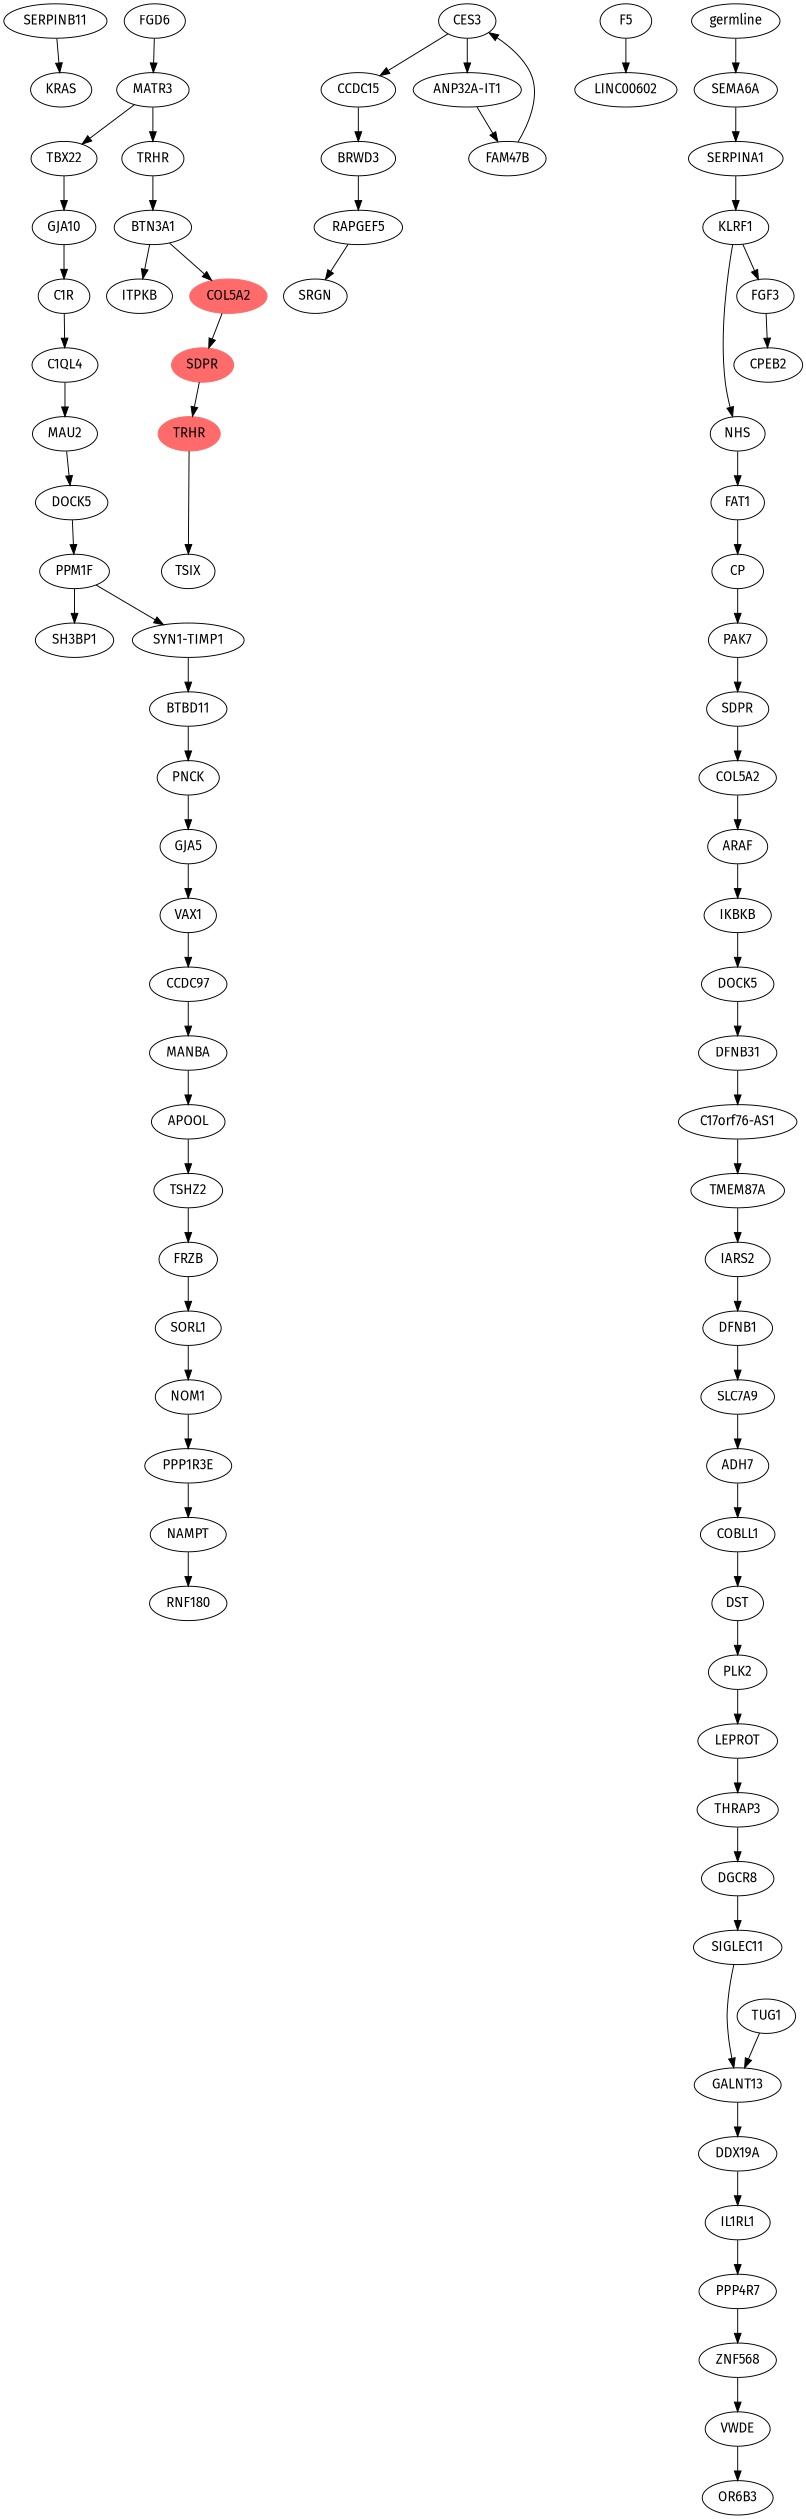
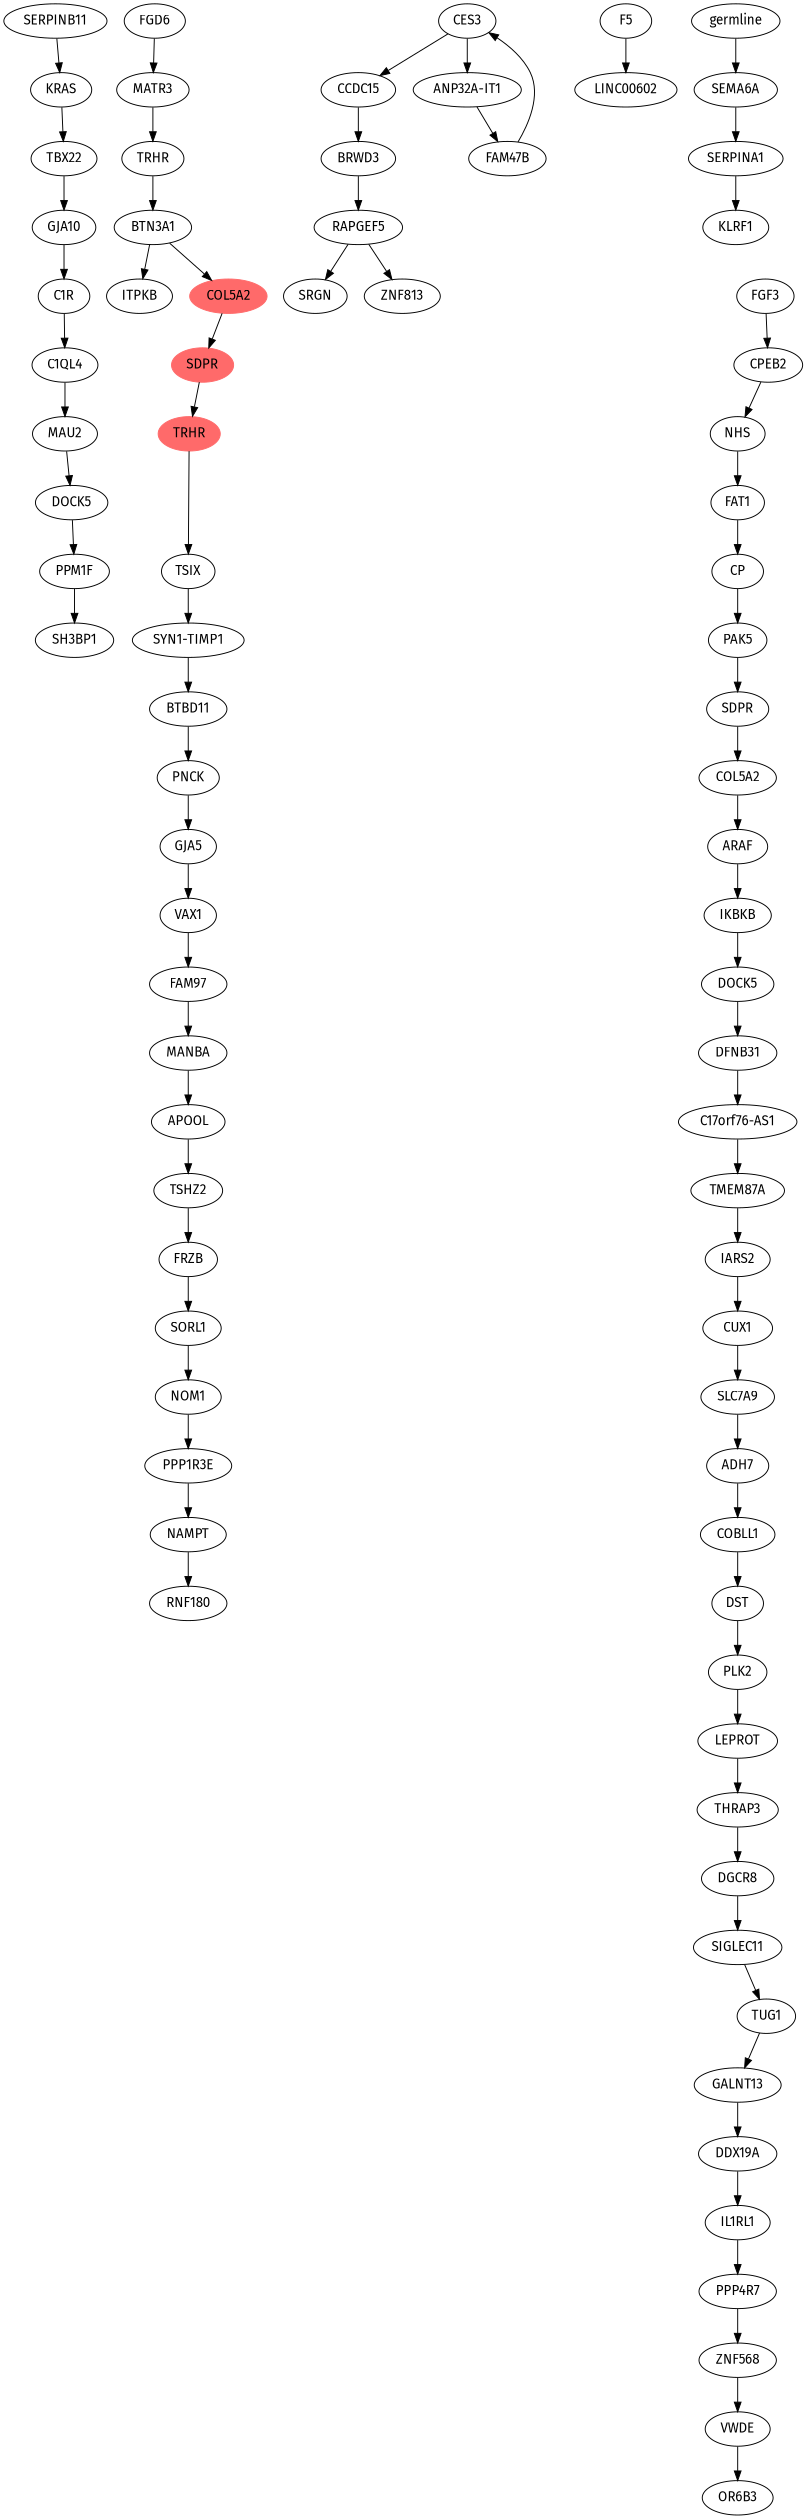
(112, 121) -> (62, 120)
(749, 257) -> none
none -> (402, 296)
(724, 326) -> (755, 395)
(126, 602) -> (188, 601)
(738, 640) -> (738, 640)
(188, 984) -> (188, 984)
(738, 1328) -> (738, 1328)
(727, 2011) -> (750, 1977)
